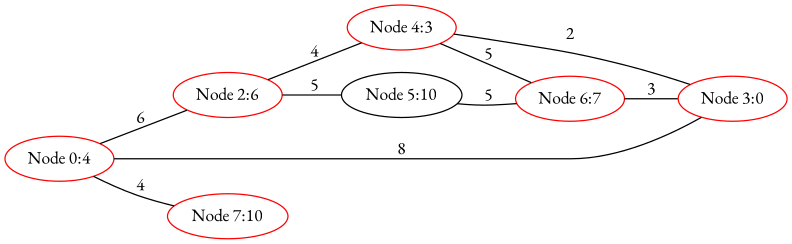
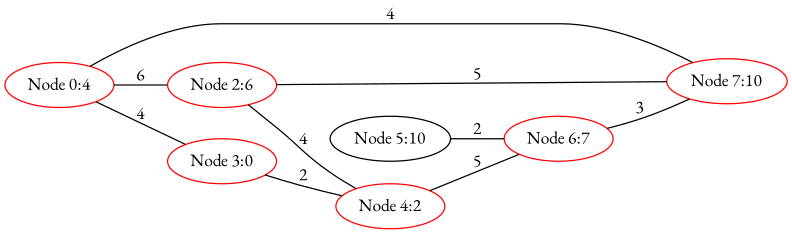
(402, 28) -> (390, 206)
(312, 95) -> (472, 83)
(489, 96) -> (477, 129)
(651, 99) -> (649, 116)
(402, 149) -> (141, 114)
